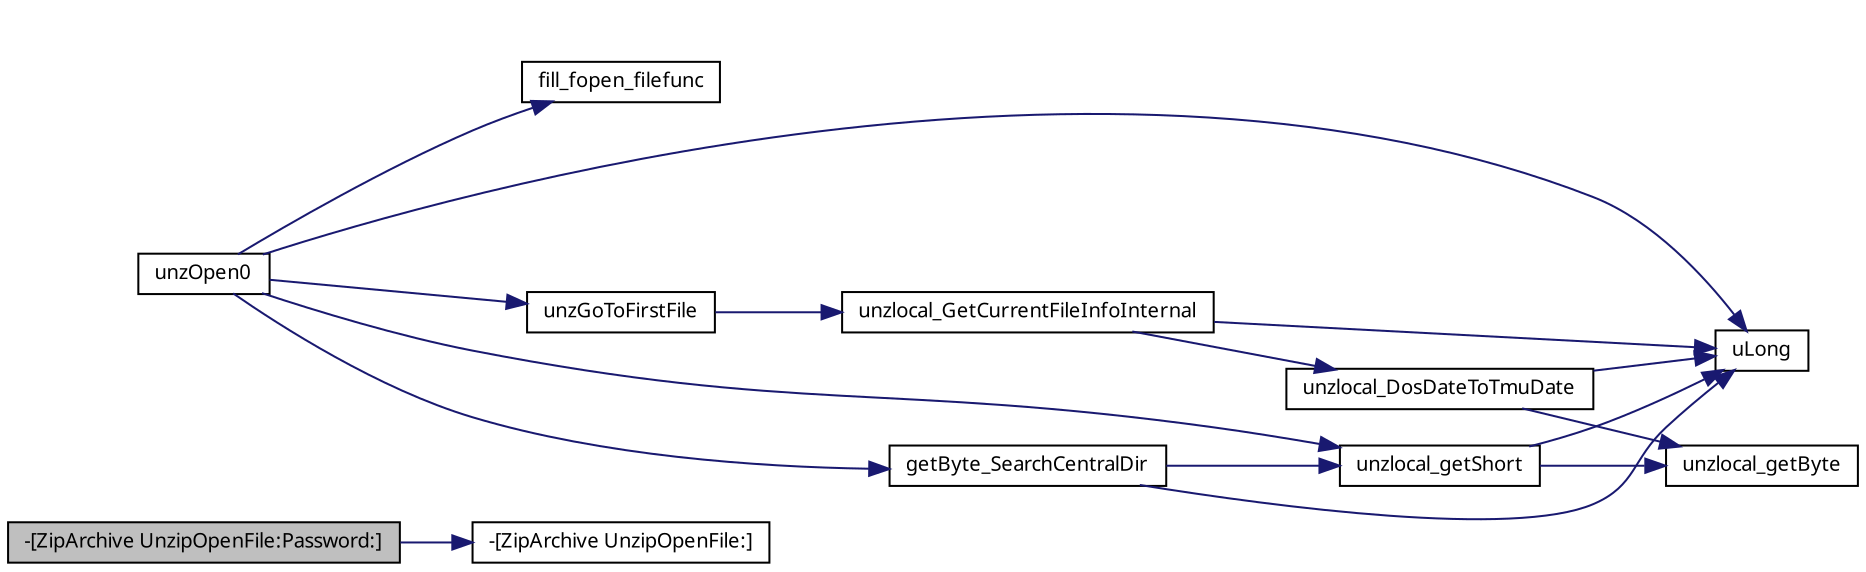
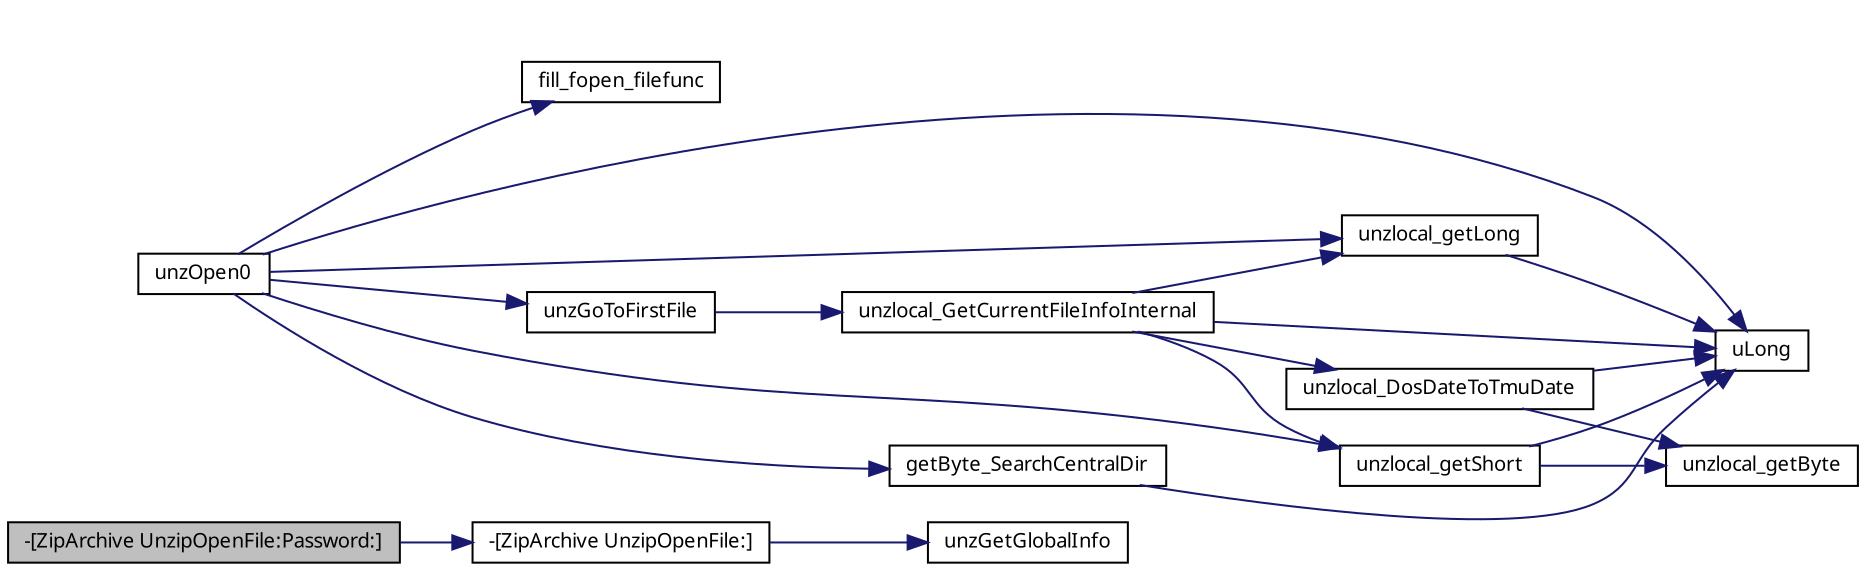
none -> (1440, 236)
(1243, 466) -> (1236, 377)
none -> (1028, 542)
